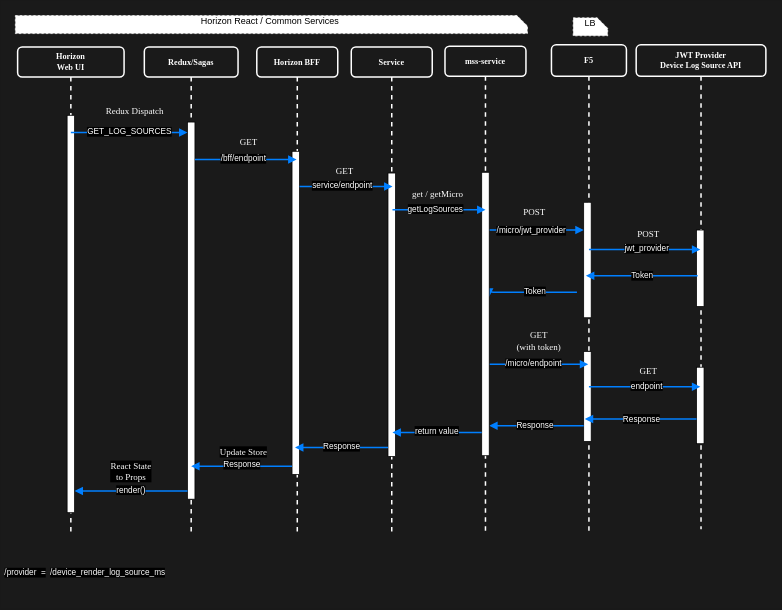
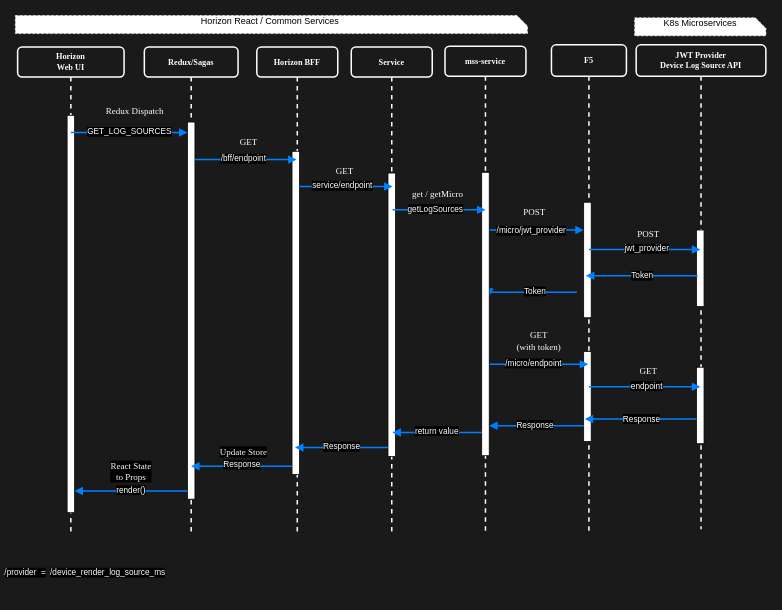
(591, 27) -> none
none -> (701, 27)
